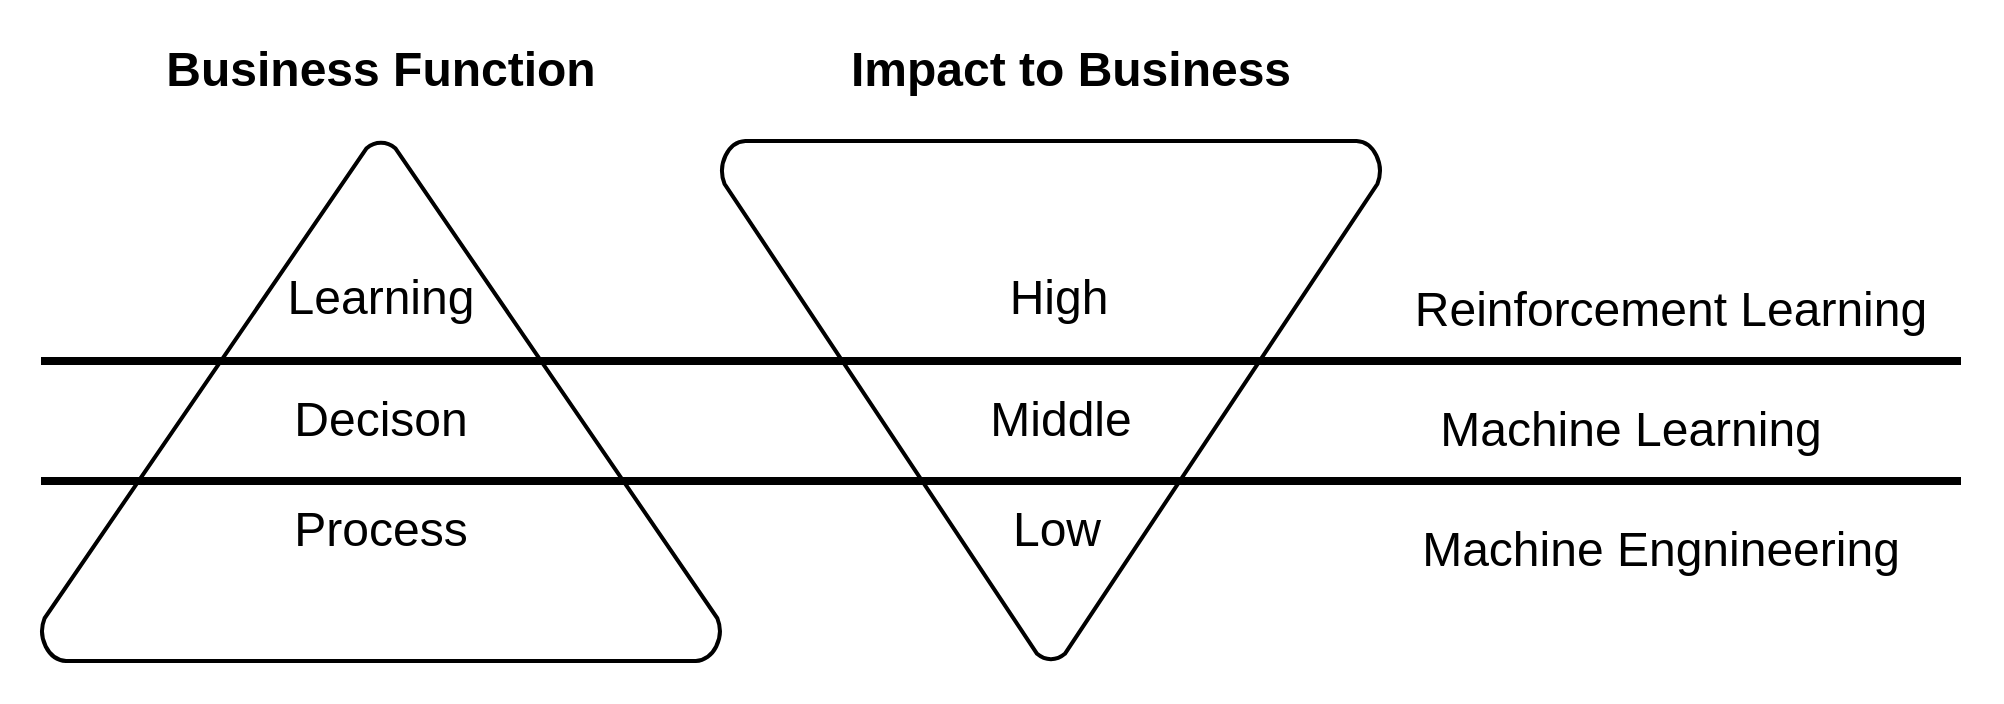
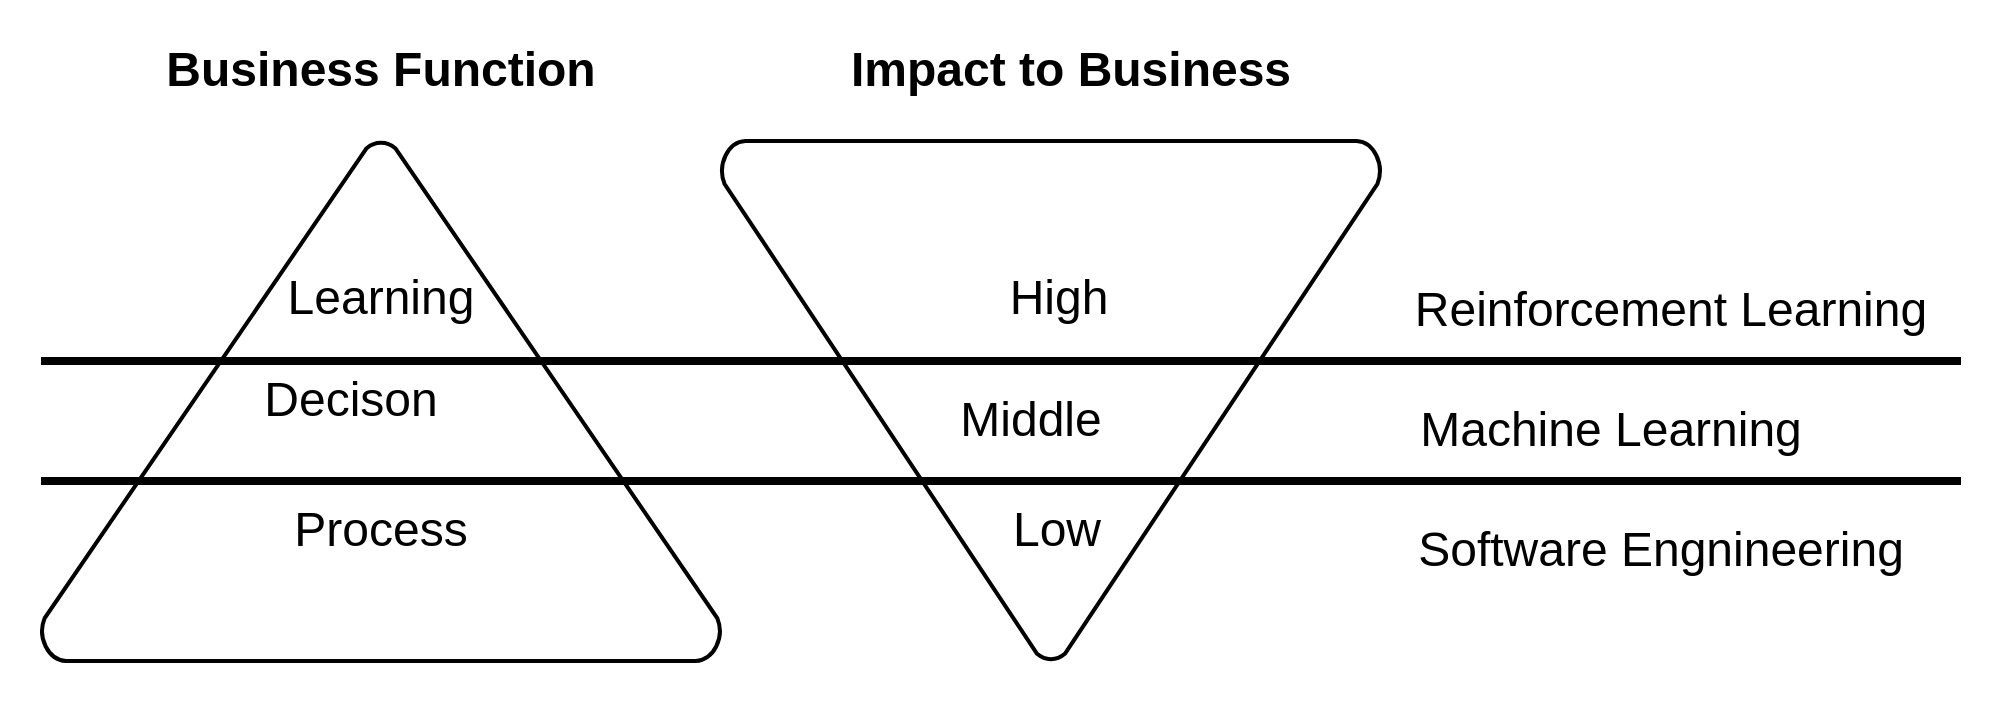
(381, 421) -> (351, 401)
(1061, 421) -> (1031, 421)
(1631, 431) -> (1611, 431)
(1662, 551) -> (1662, 551)
